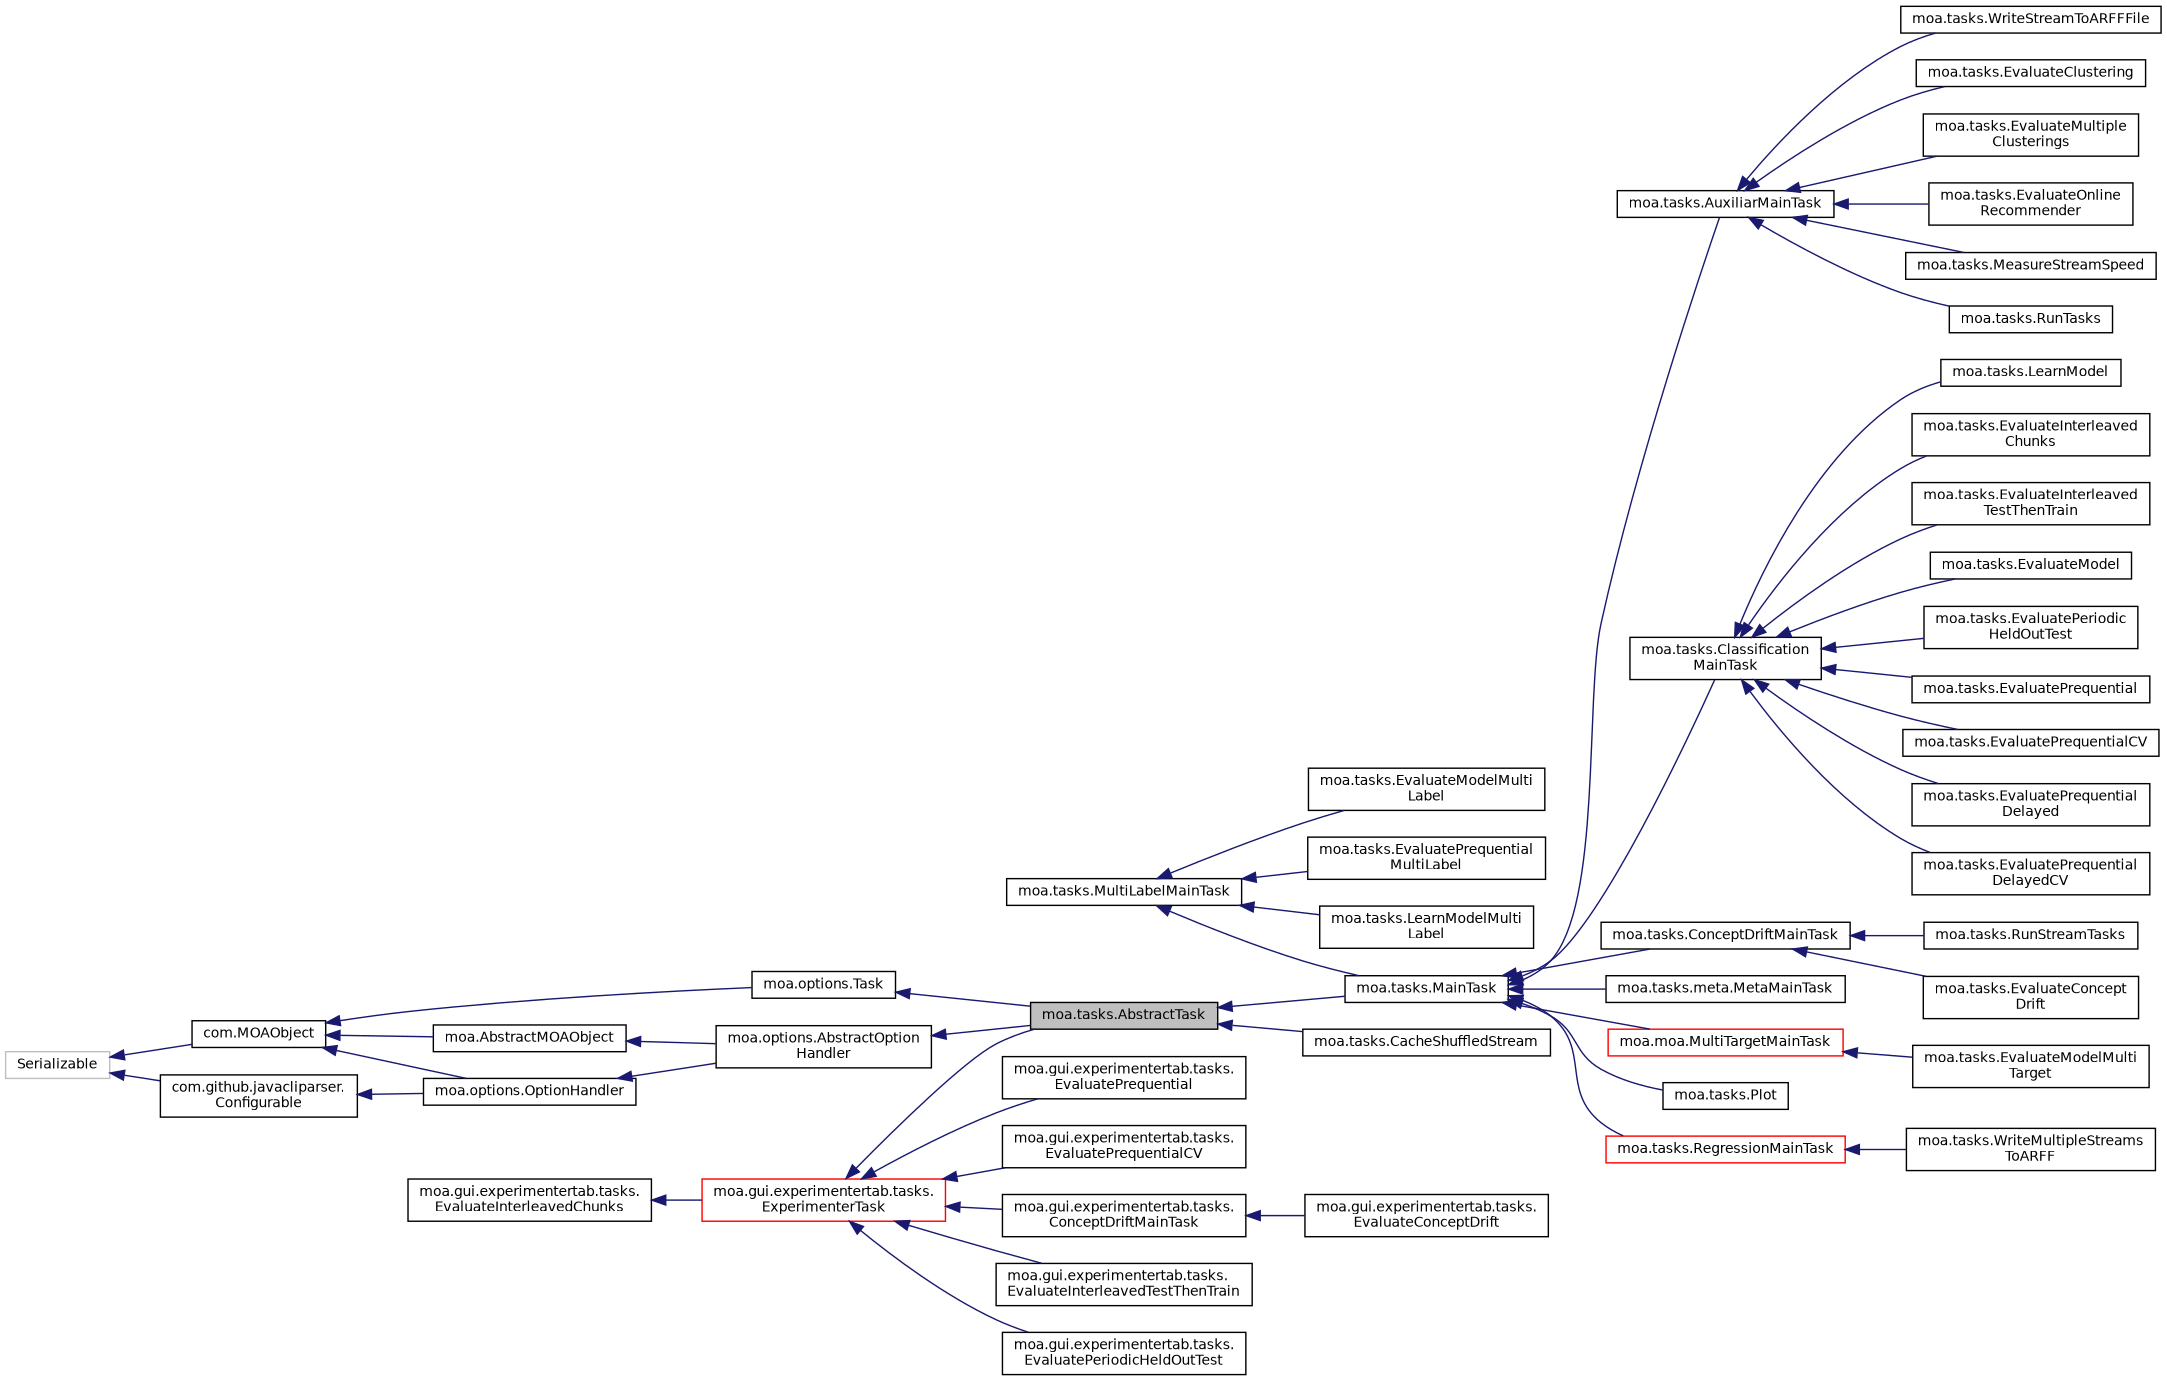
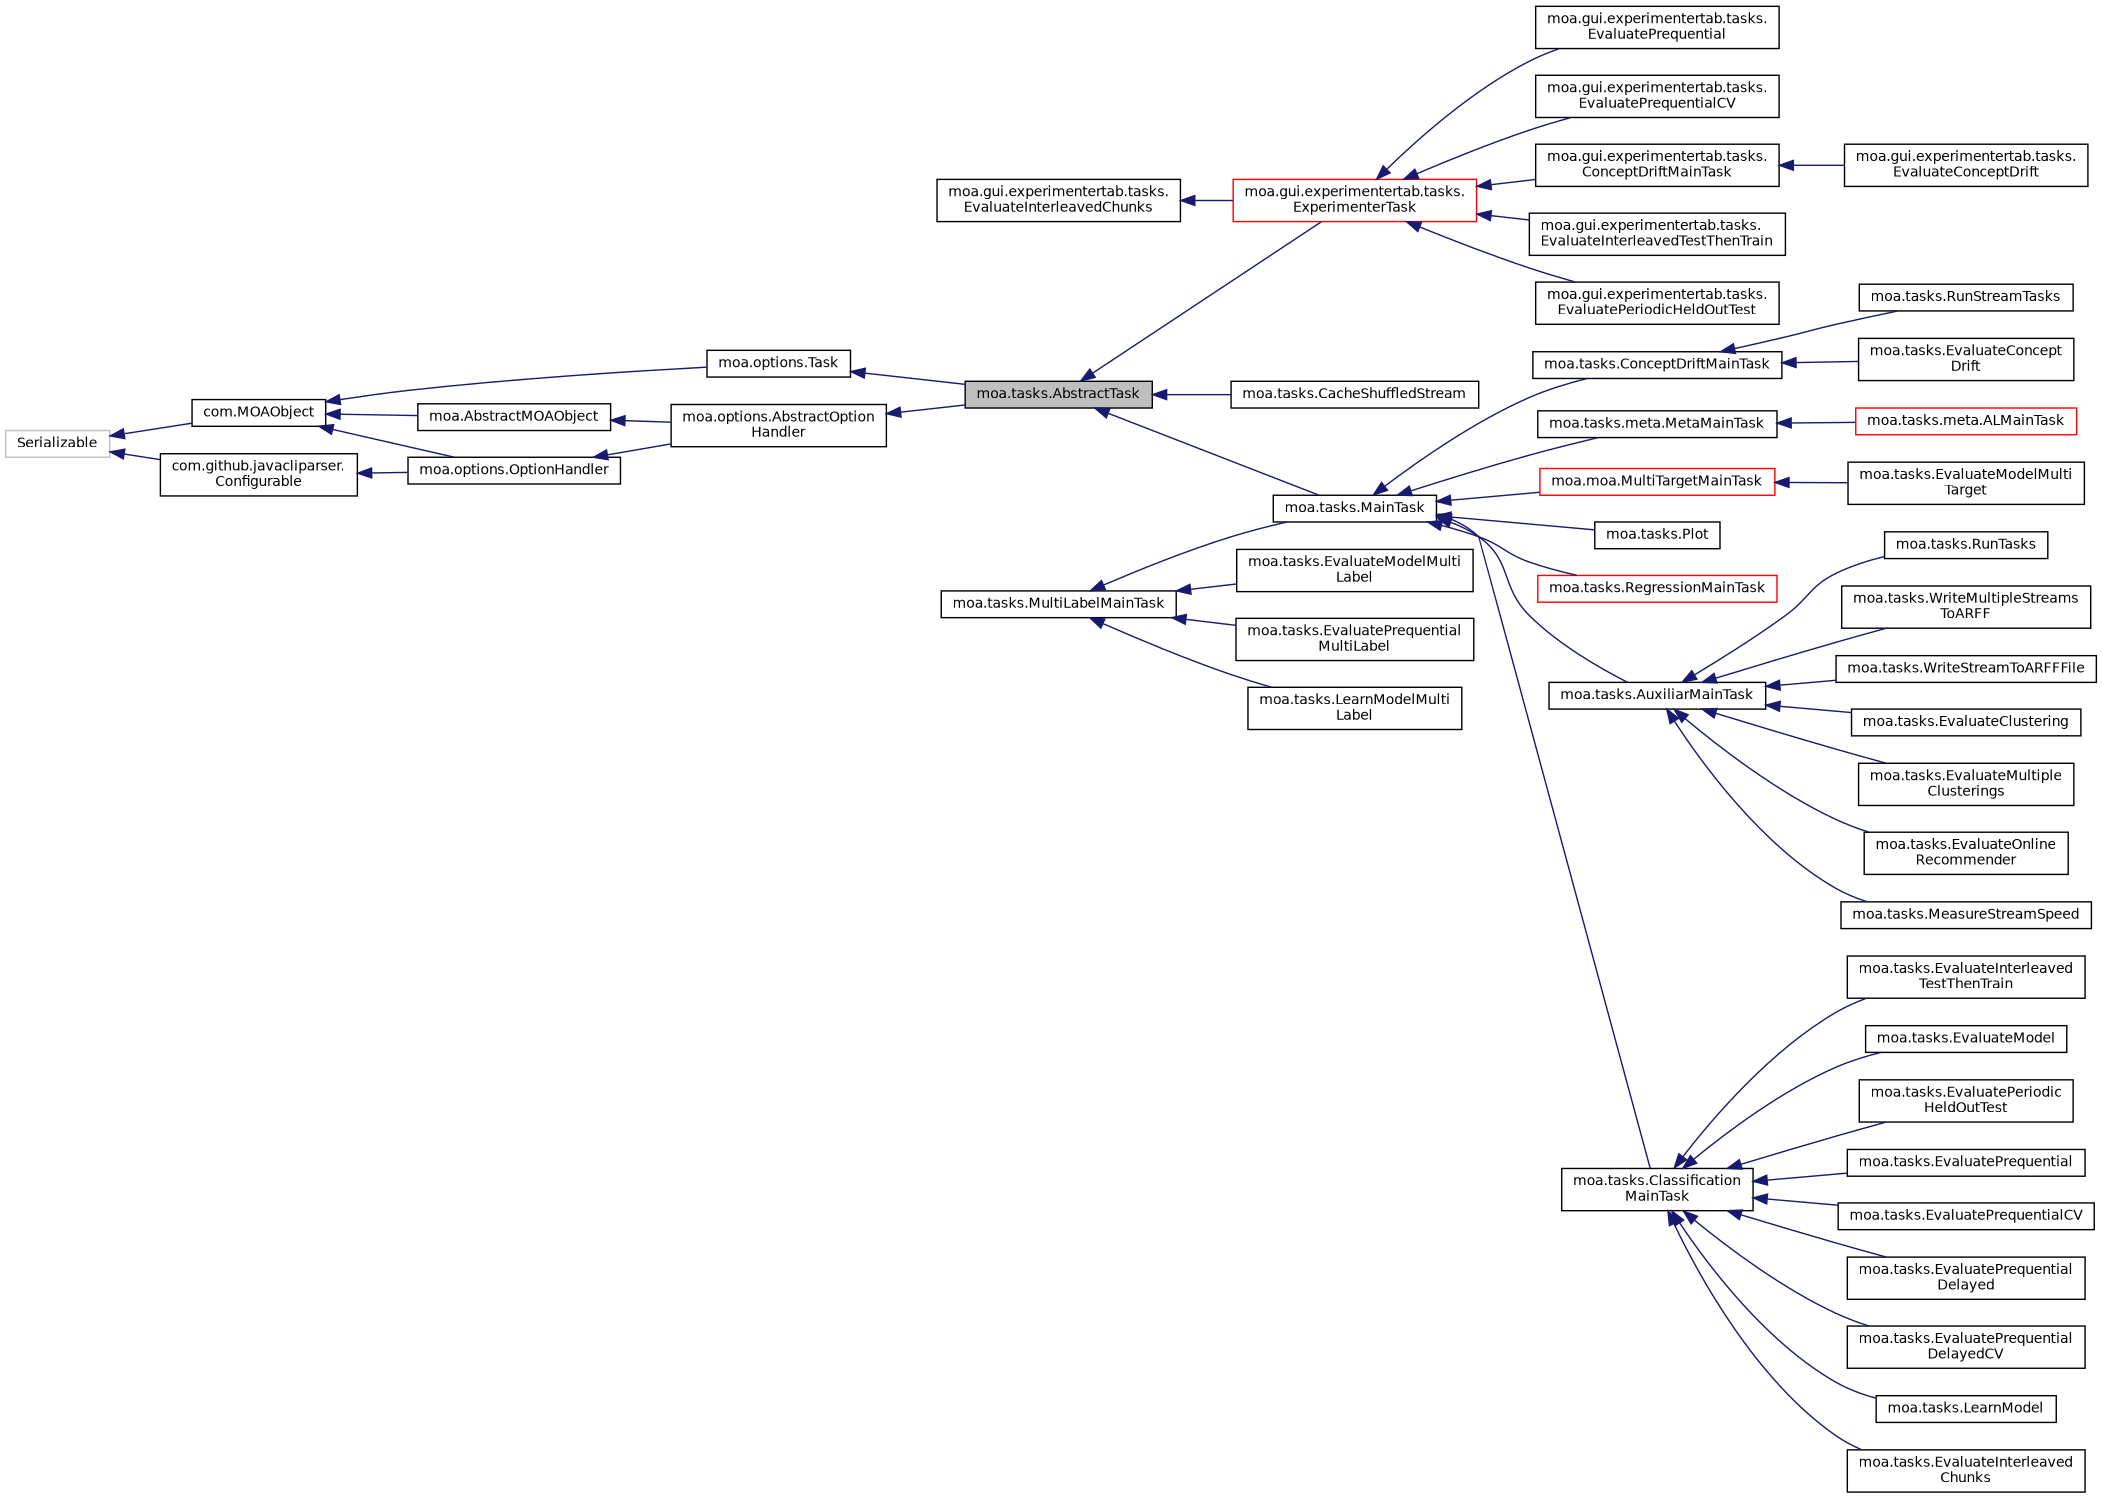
none -> (1966, 421)
(938, 1089) -> (1207, 298)
(1883, 1149) -> (1801, 653)
